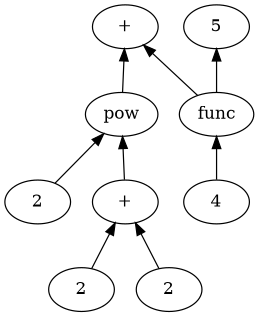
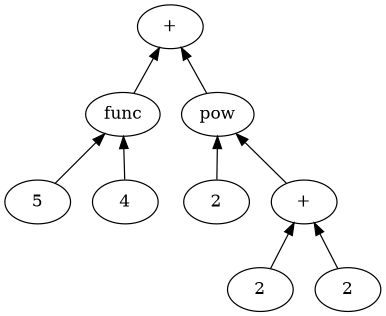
(217, 77) -> (76, 163)
